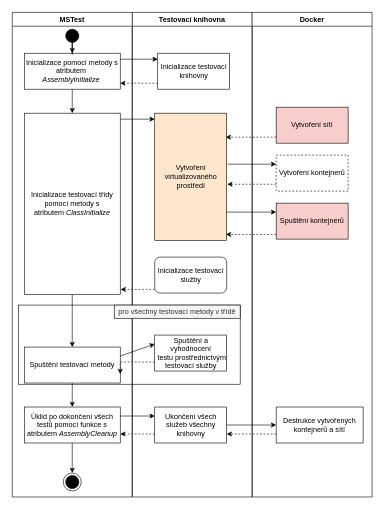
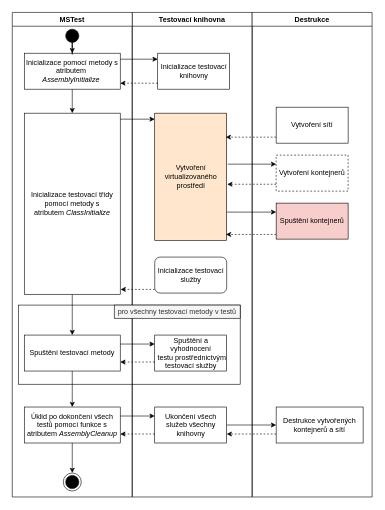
(312, 20) -> (312, 20)
(312, 125) -> (312, 125)
(177, 312) -> (177, 312)
(72, 365) -> (72, 353)
